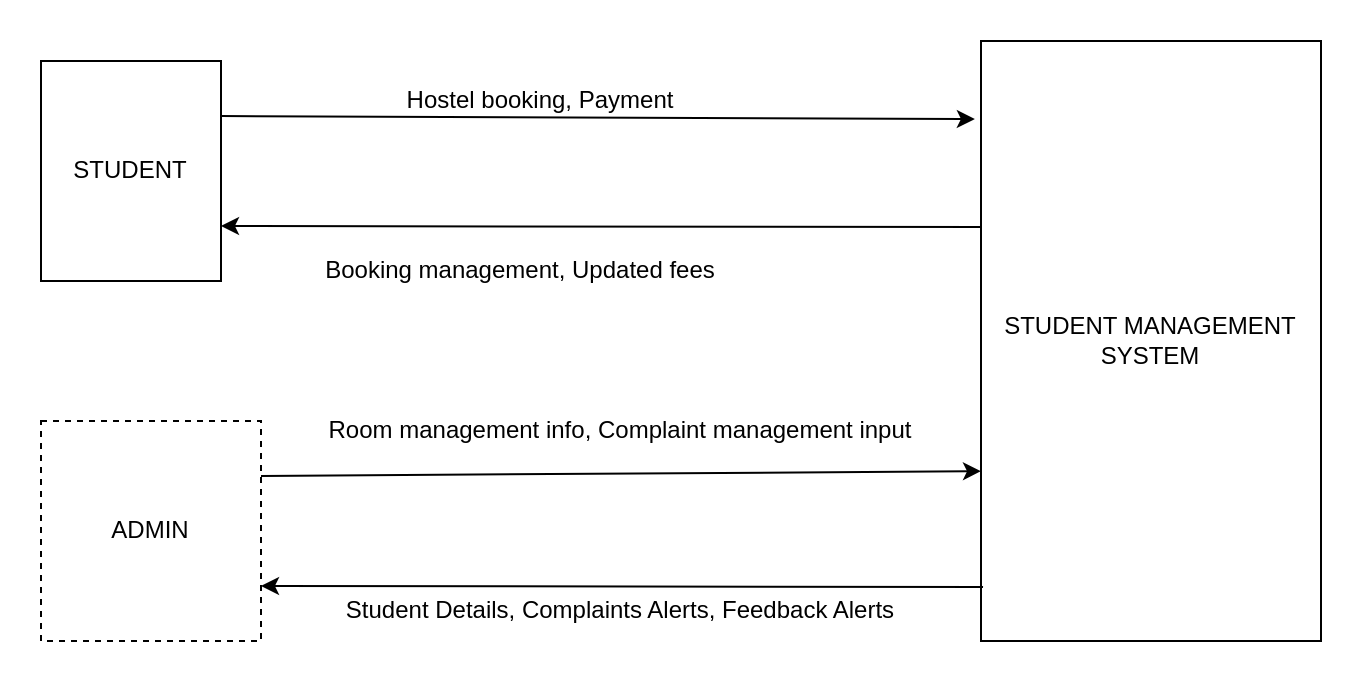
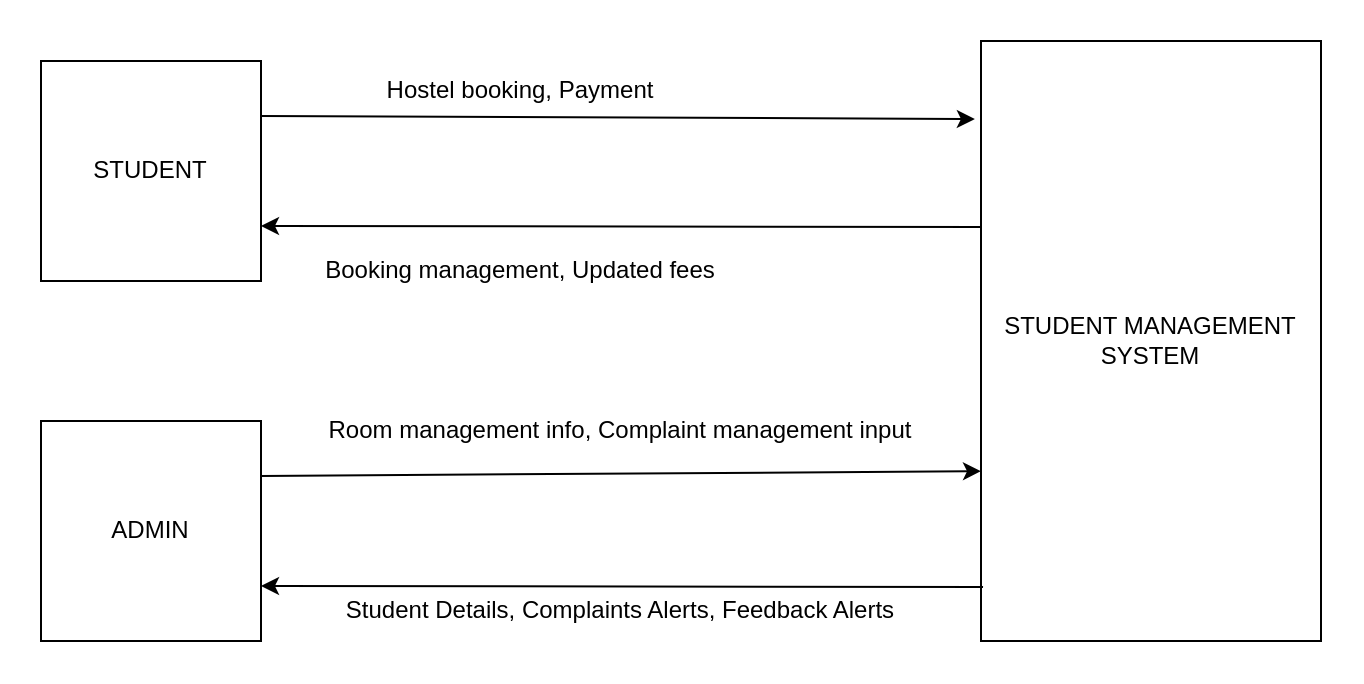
(541, 101) -> (521, 91)
(131, 171) -> (151, 171)
(151, 531) -> (151, 531)
